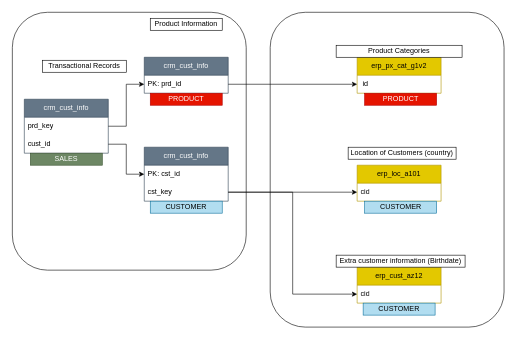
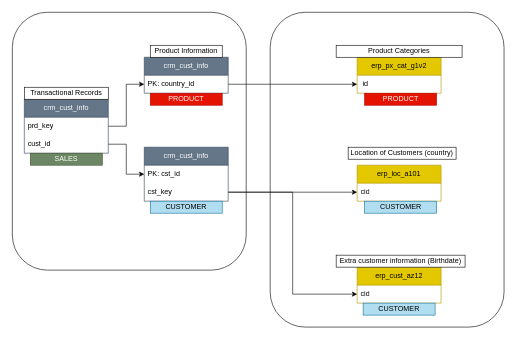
(186, 24) -> (186, 51)
(84, 66) -> (66, 93)
(165, 84) -> (173, 84)
